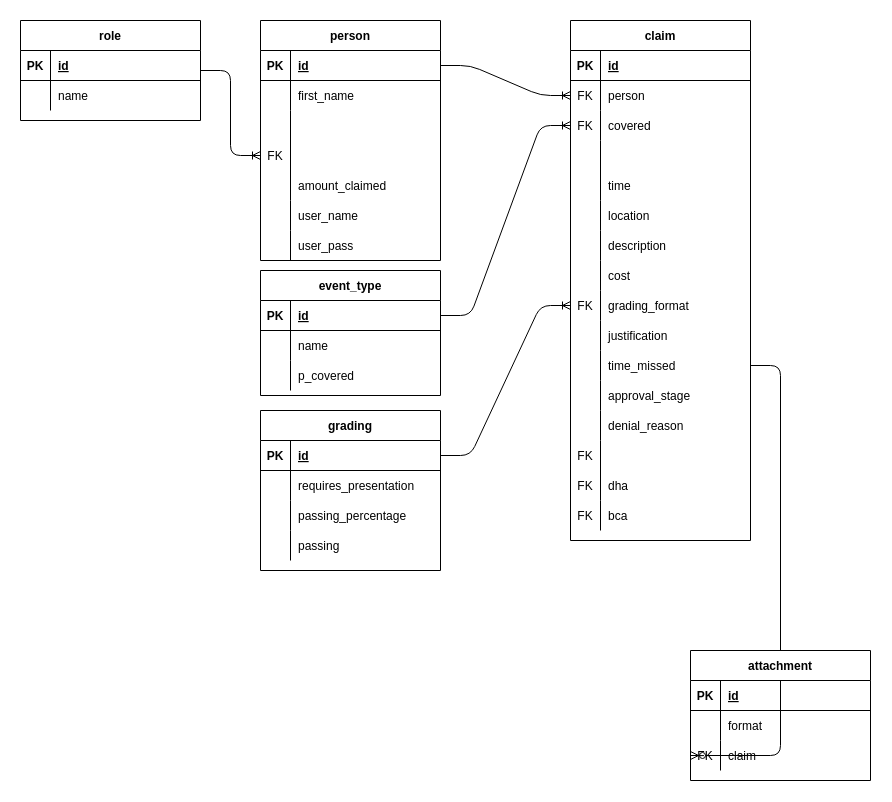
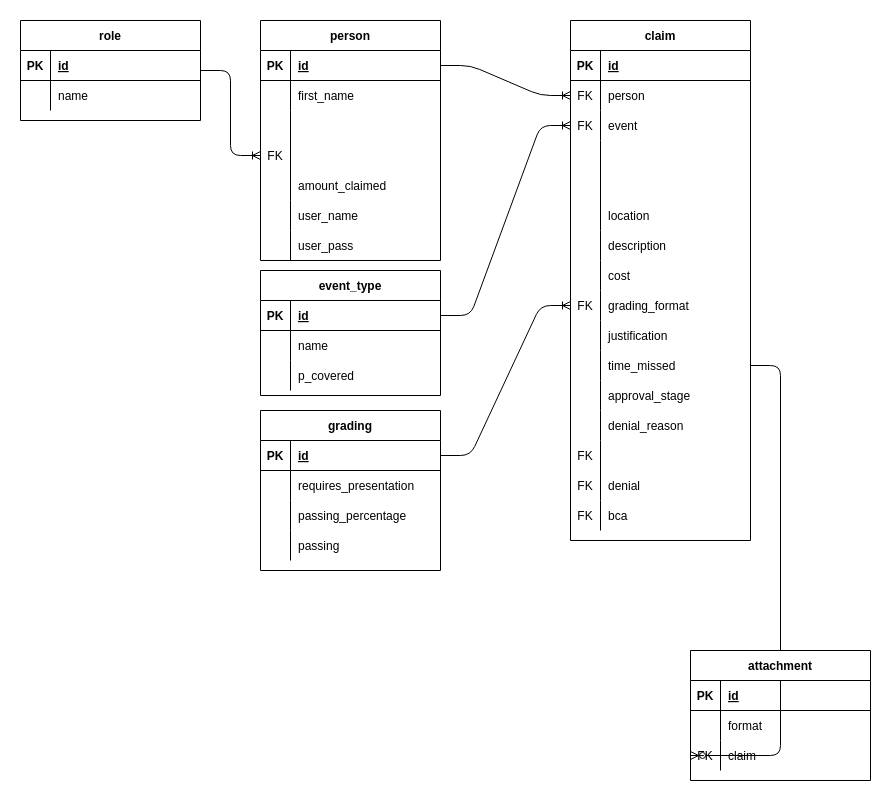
(632, 126) -> (625, 126)
(676, 186) -> none
(618, 486) -> (625, 486)
